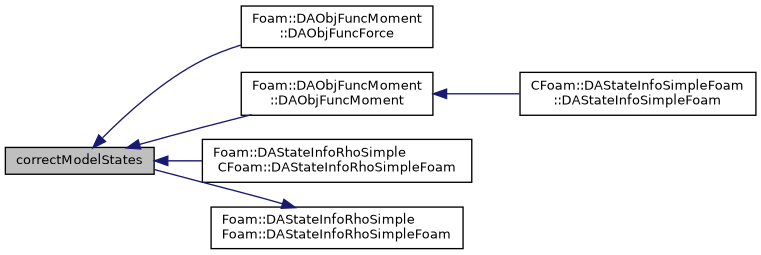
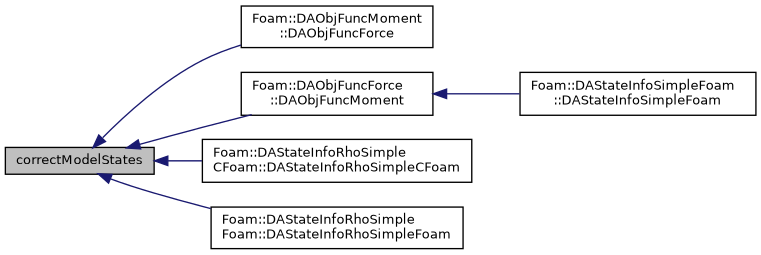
(337, 94) -> (337, 94)
(638, 94) -> (638, 94)
(337, 161) -> (337, 161)
(218, 186) -> (160, 195)
